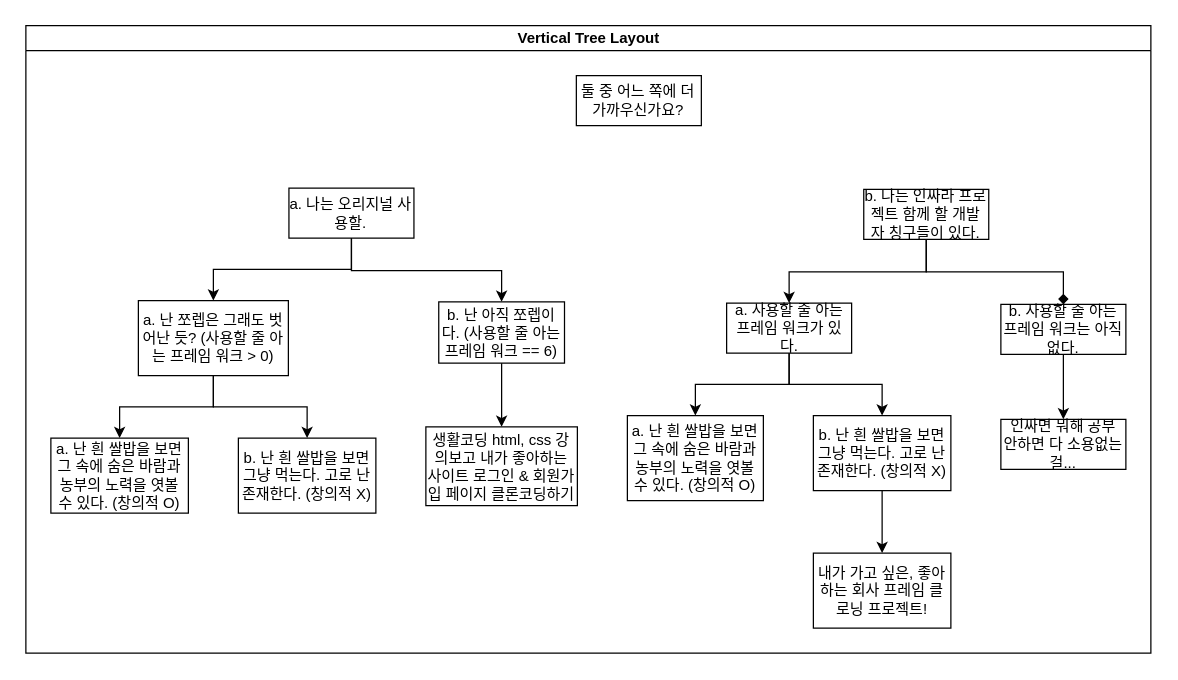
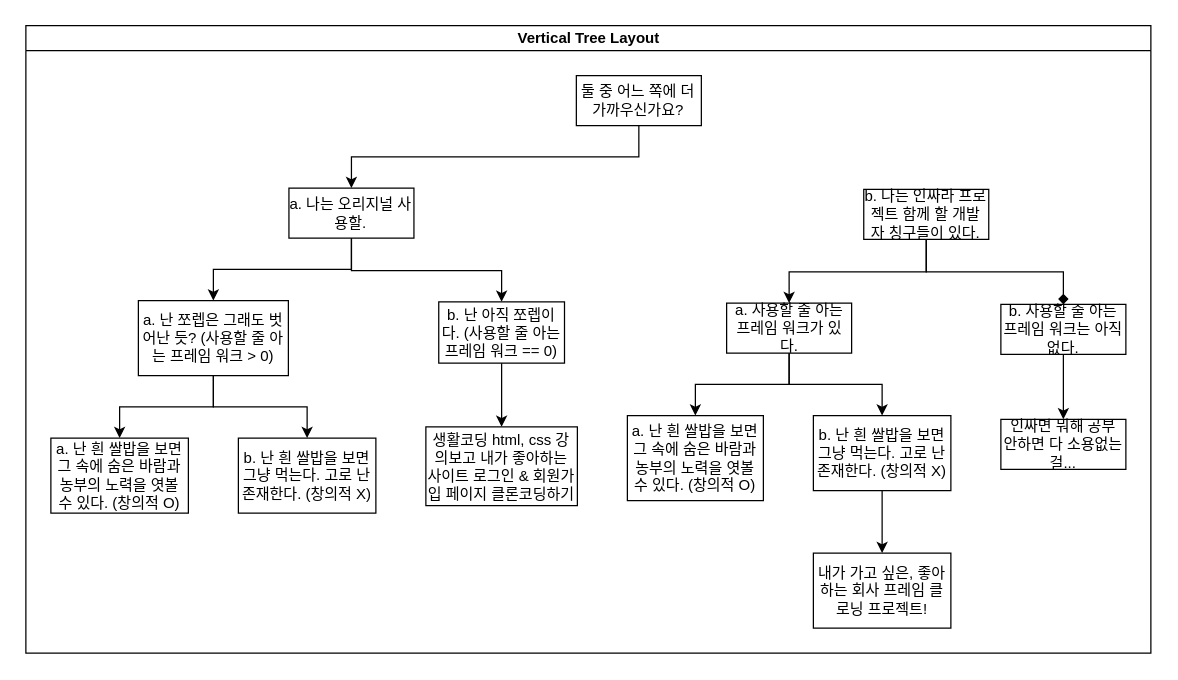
none -> (499, 157)
(501, 333) -> (501, 333)
